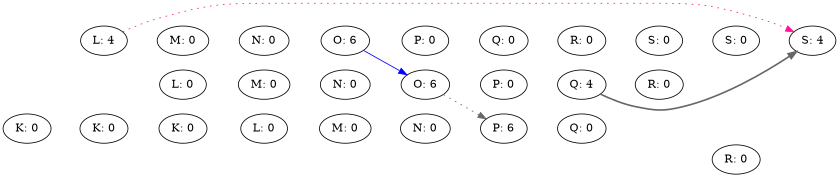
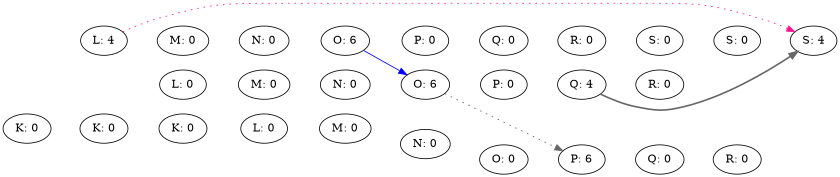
none -> (504, 160)
